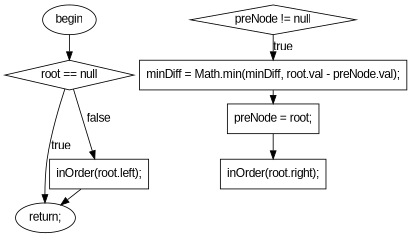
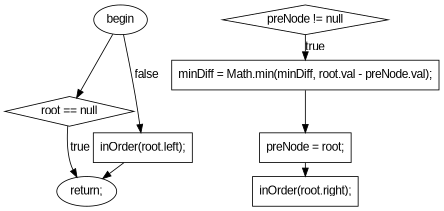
(83, 120) -> (132, 79)
